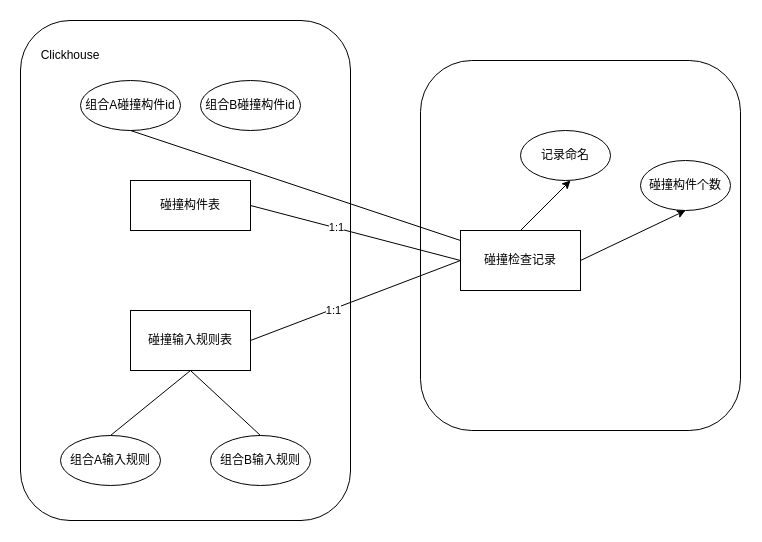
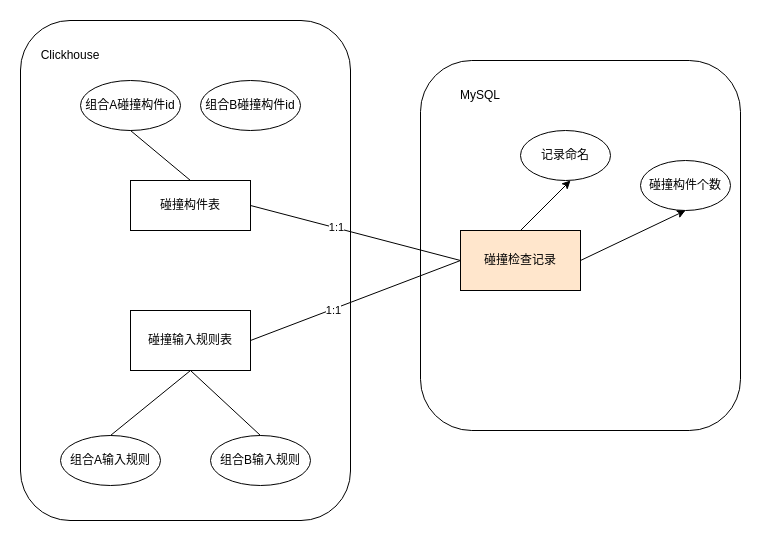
none -> (481, 96)
(295, 185) -> (161, 156)
(521, 261) -> (521, 261)
